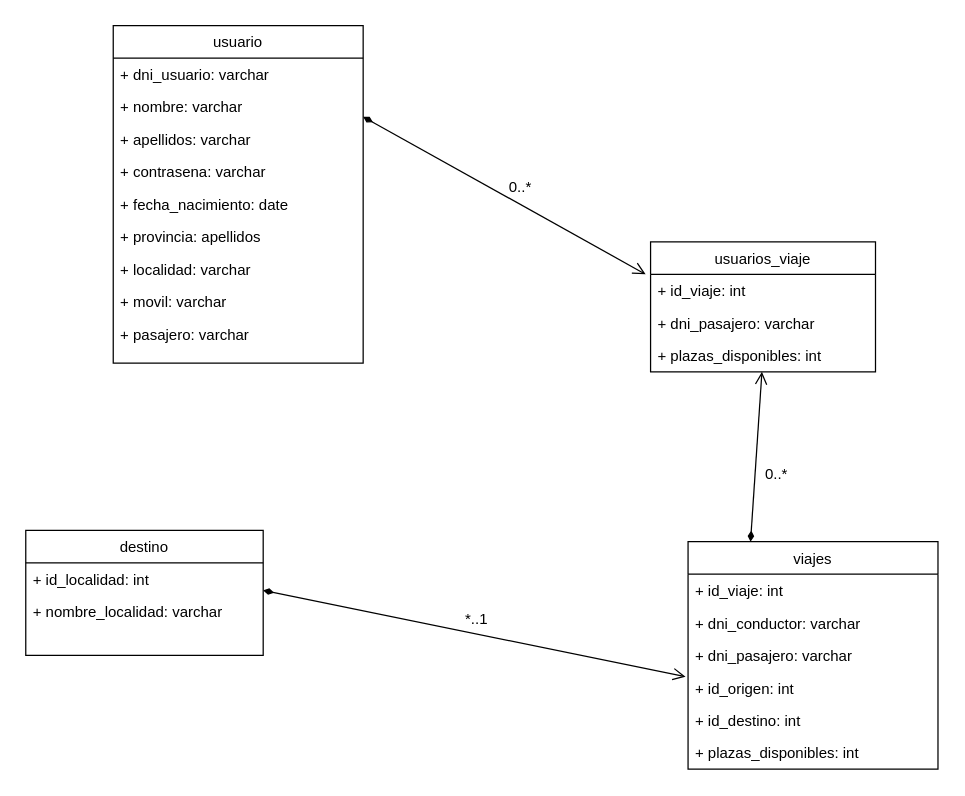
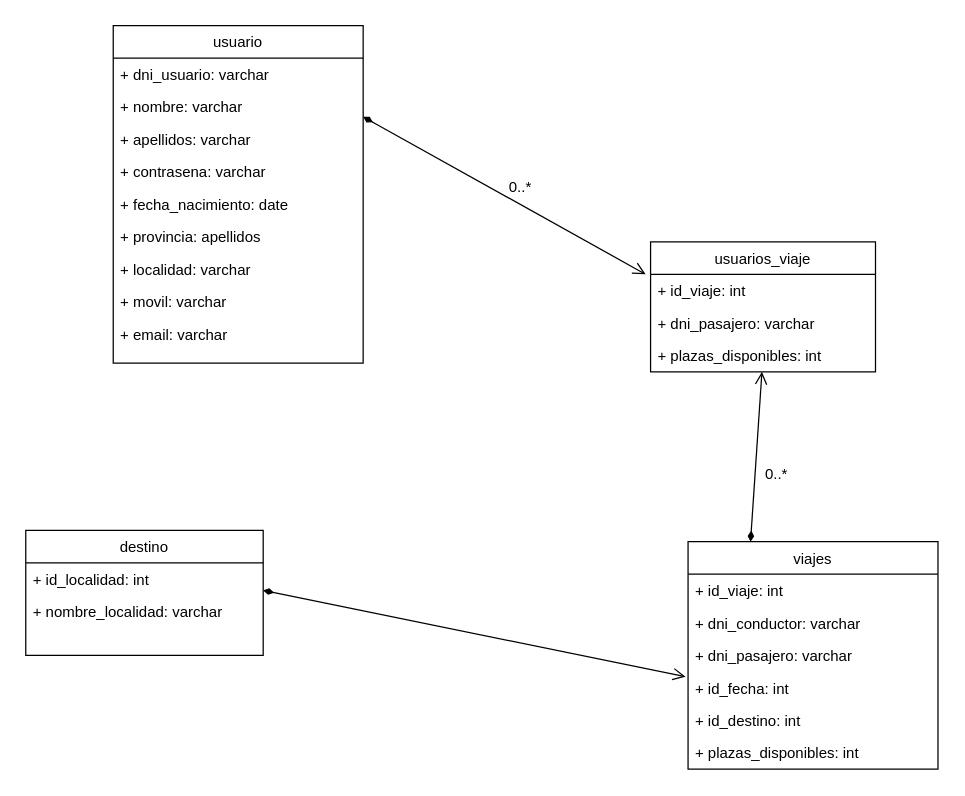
(194, 335) -> (177, 335)
(482, 619) -> none
(751, 689) -> (748, 689)
